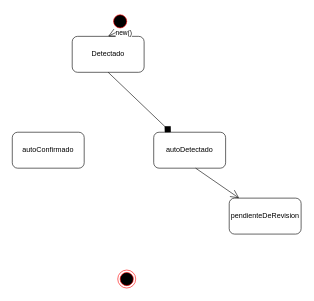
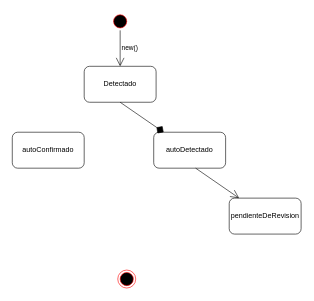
(108, 54) -> (120, 84)
